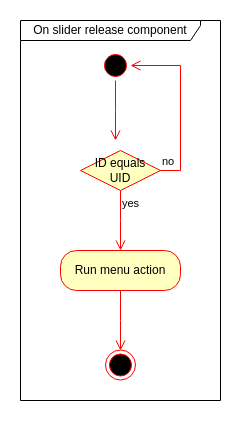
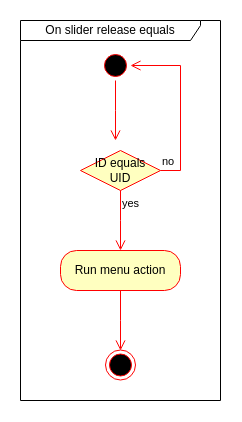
(111, 31) -> (111, 31)
